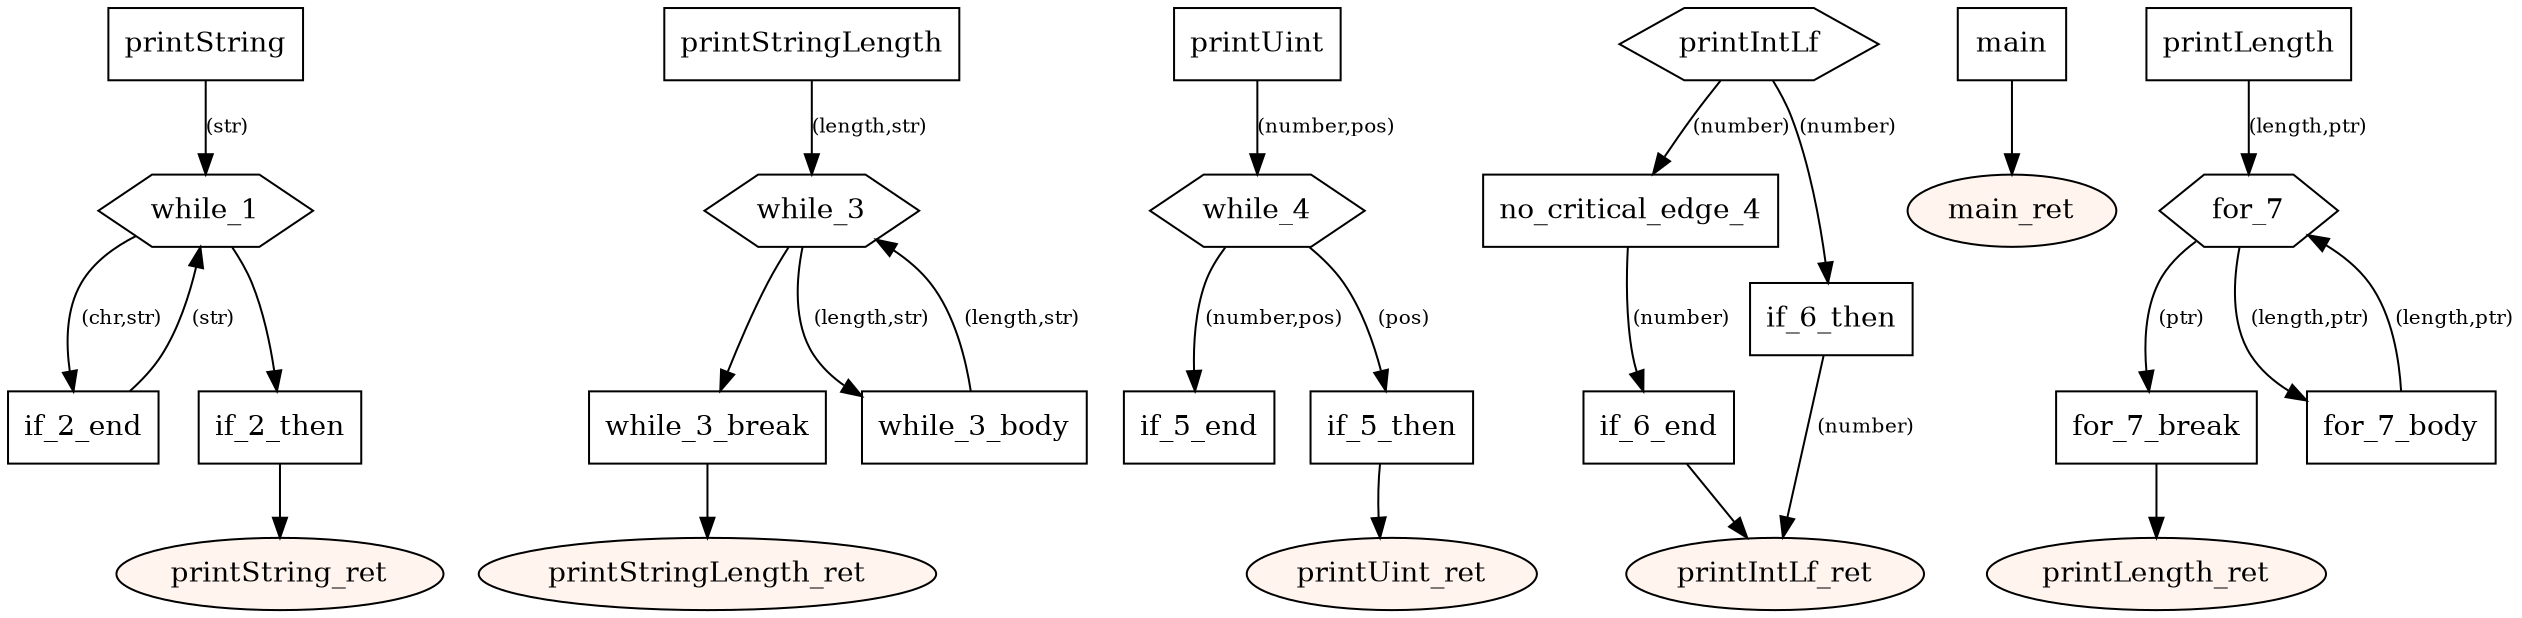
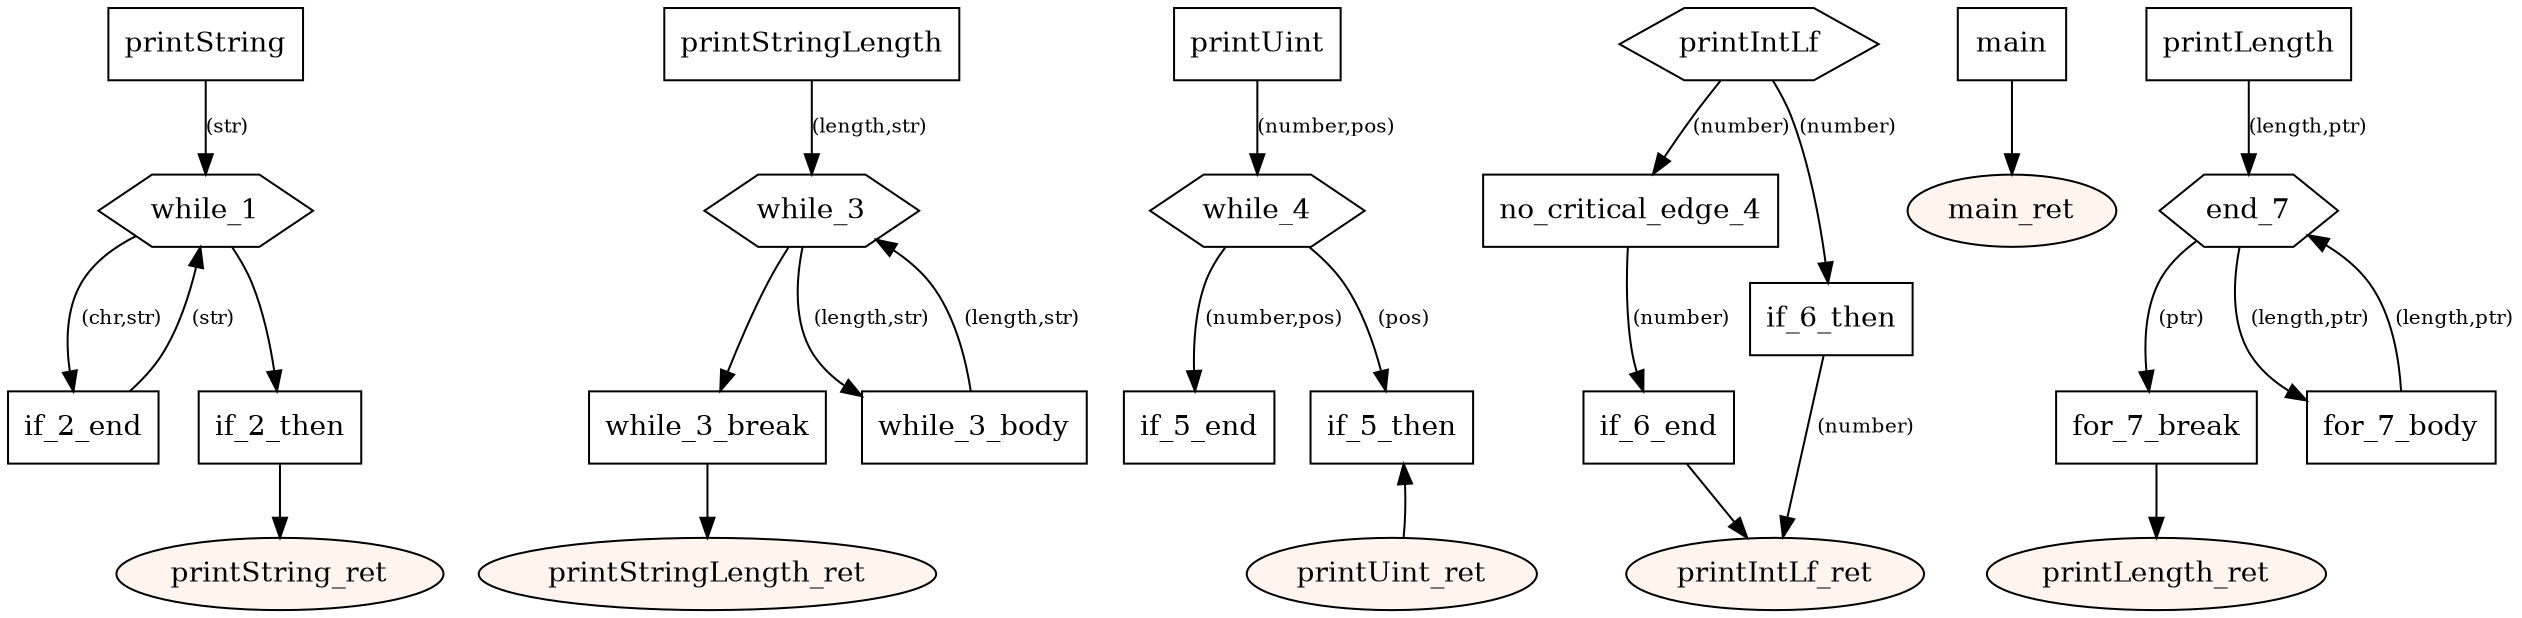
(2249, 211) -> (2249, 211)
(1378, 491) -> (1405, 511)
